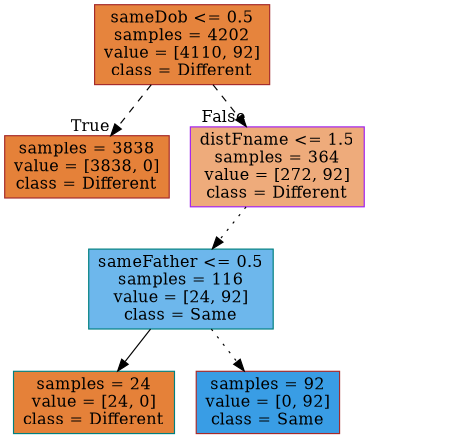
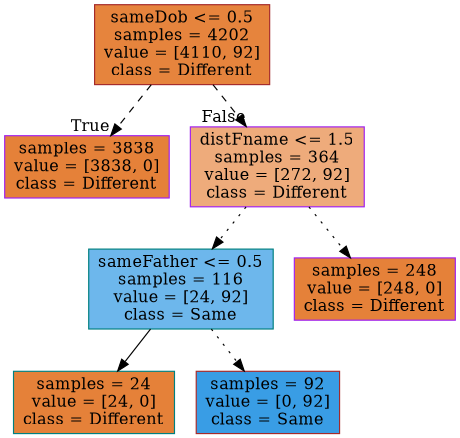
(87, 167) -> (87, 167)
none -> (375, 289)
